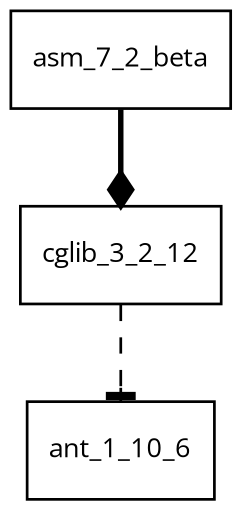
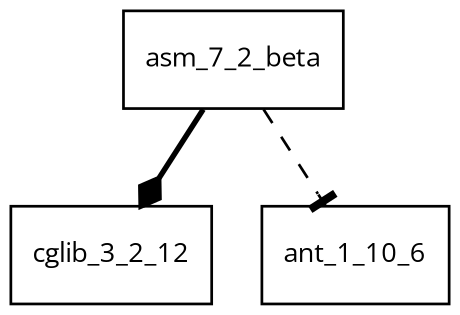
(121, 346) -> (291, 152)
